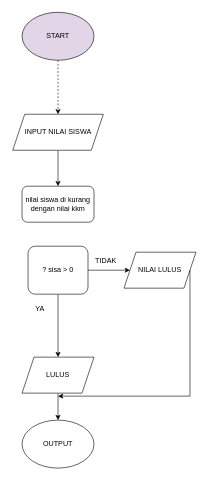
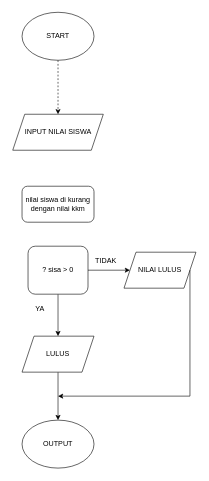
(58, 36) -> (58, 36)
(58, 180) -> none
(58, 375) -> (58, 354)
